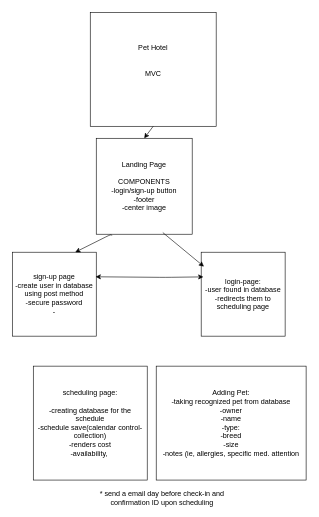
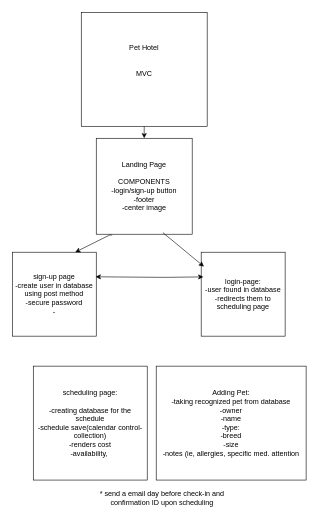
(153, 69) -> (144, 69)
